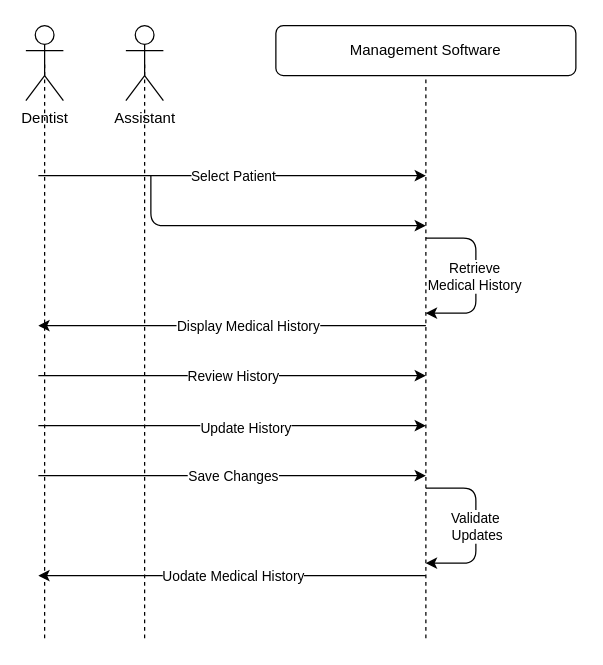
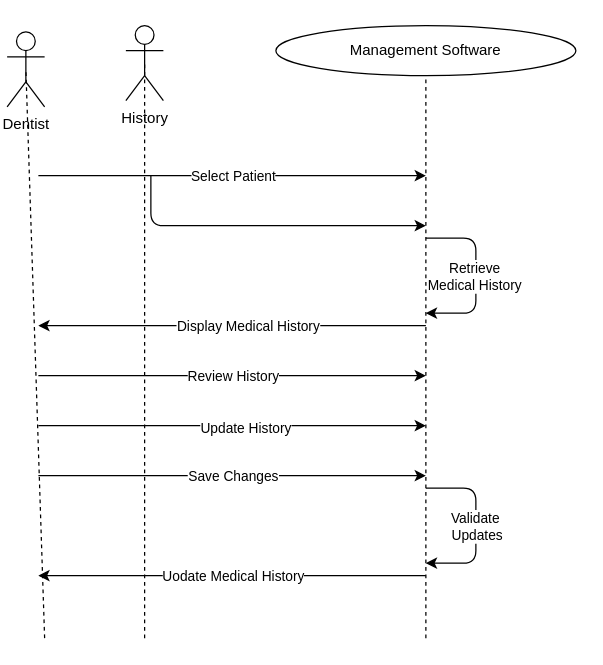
(426, 51) -> (426, 51)
(44, 63) -> (26, 69)
(145, 118) -> (145, 118)
